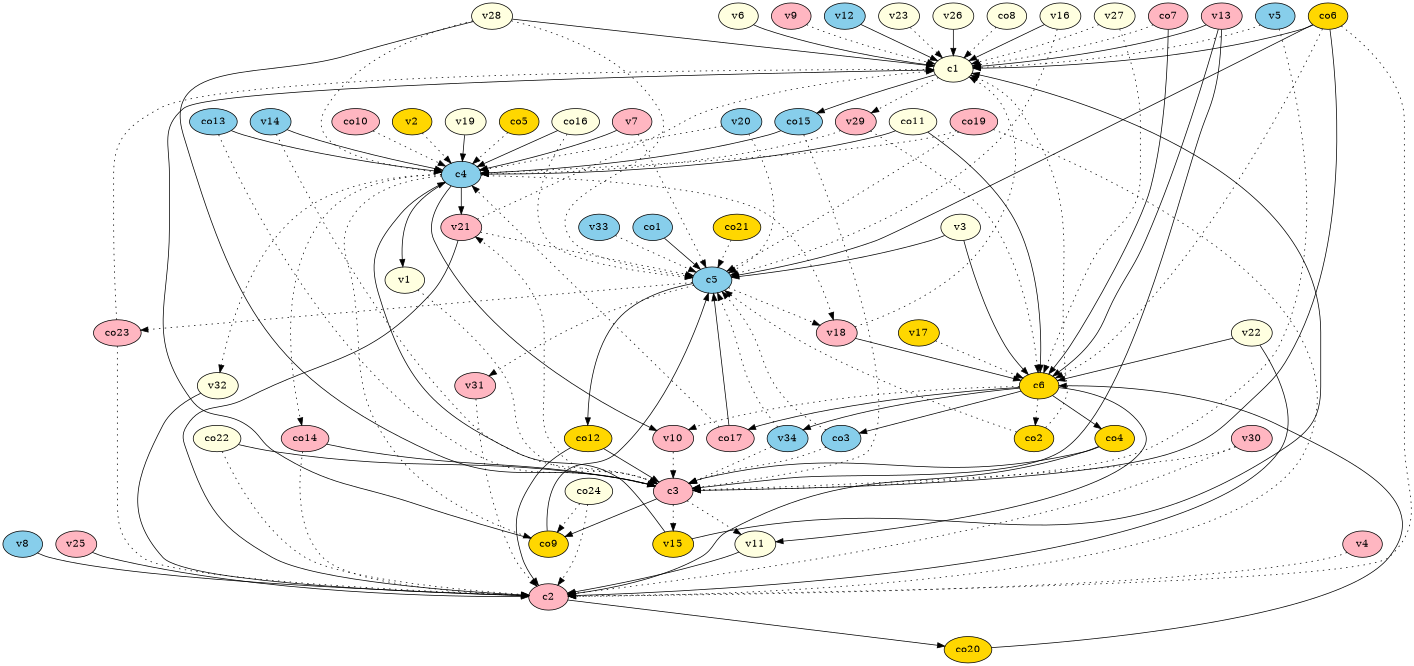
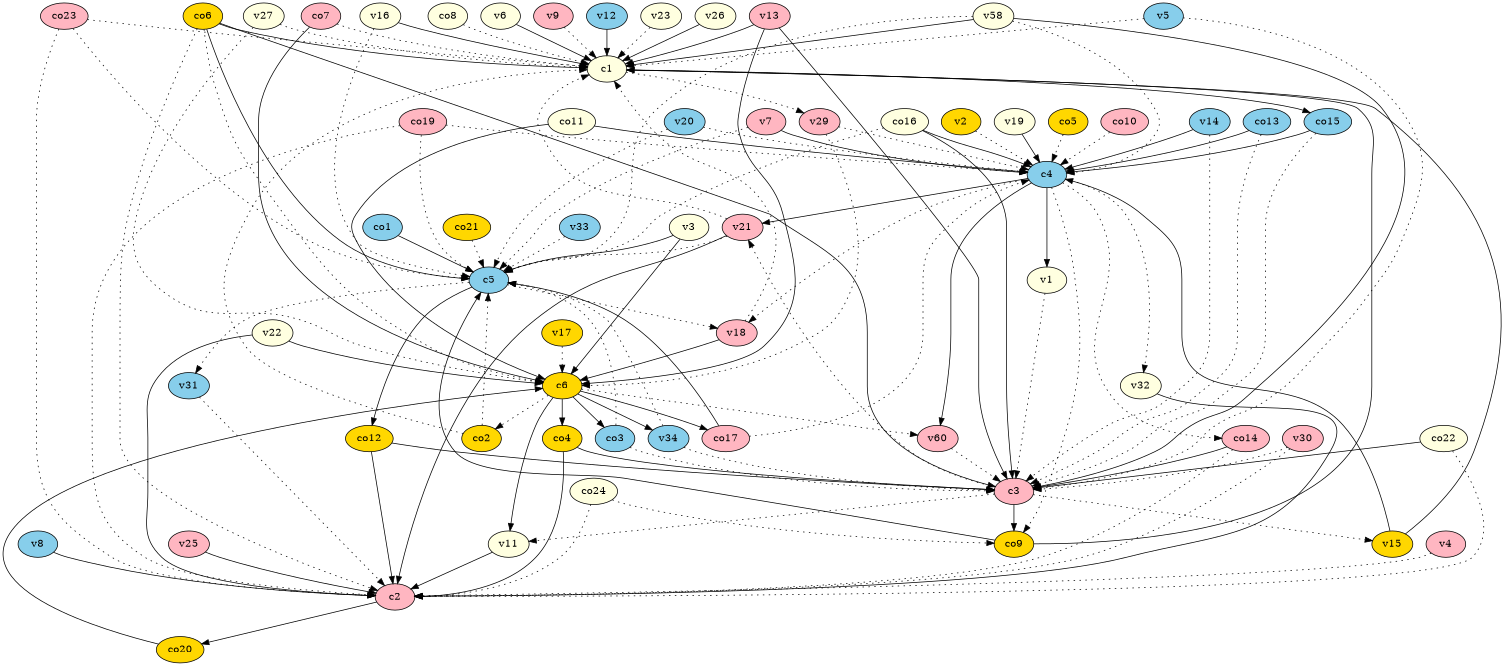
(492, 16) -> (993, 16)
none -> (1007, 282)
(407, 307) -> (241, 197)
(475, 386) -> (189, 386)
(673, 439) -> (938, 439)
